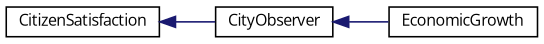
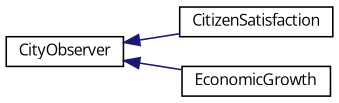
(195, 22) -> (160, 37)
